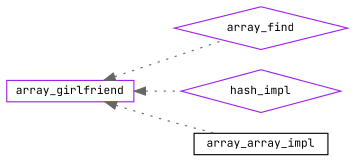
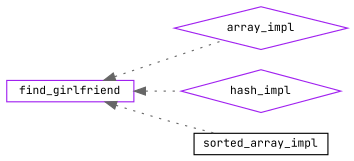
(261, 28) -> (261, 28)
(70, 91) -> (70, 91)
(261, 144) -> (261, 144)
